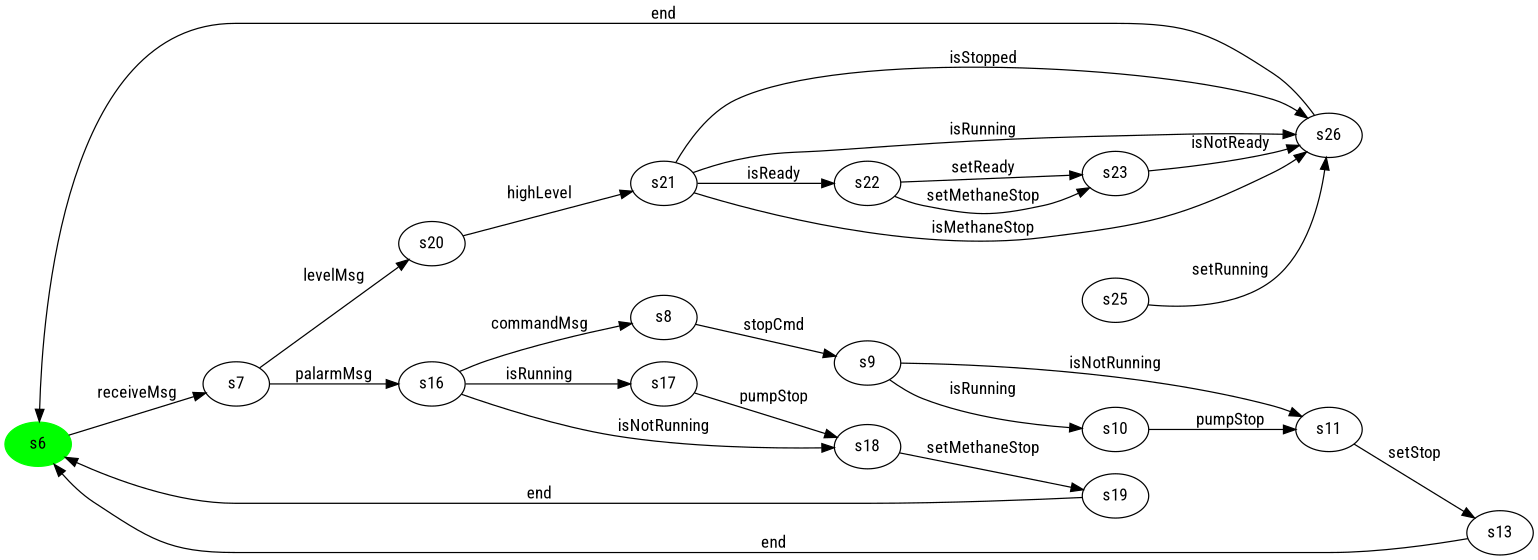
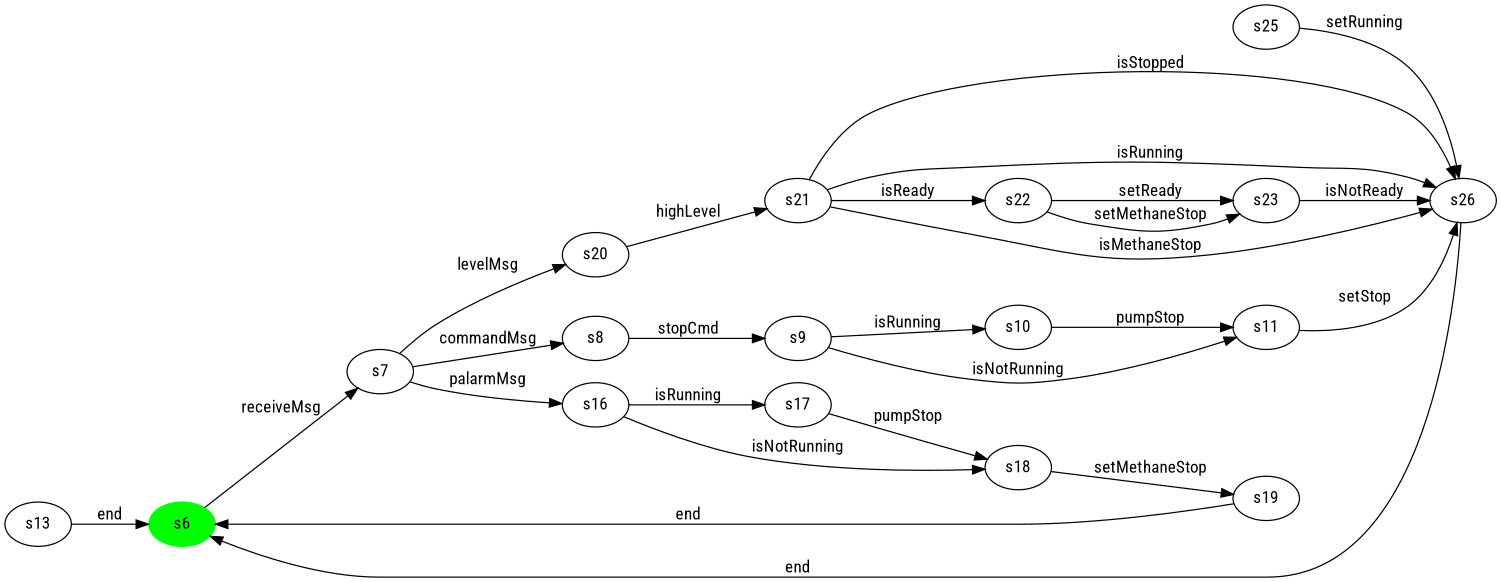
(539, 345) -> (482, 356)
(1409, 478) -> (1396, 313)
